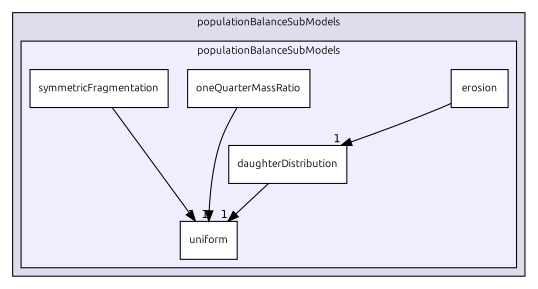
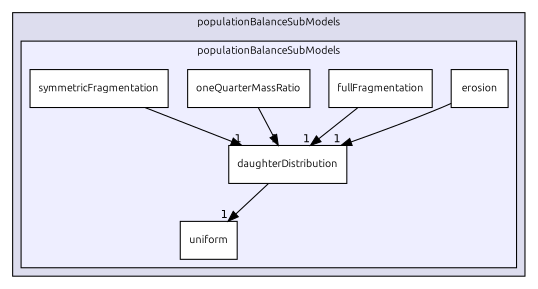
none -> (381, 89)
(216, 157) -> (266, 122)
(151, 160) -> (189, 125)
